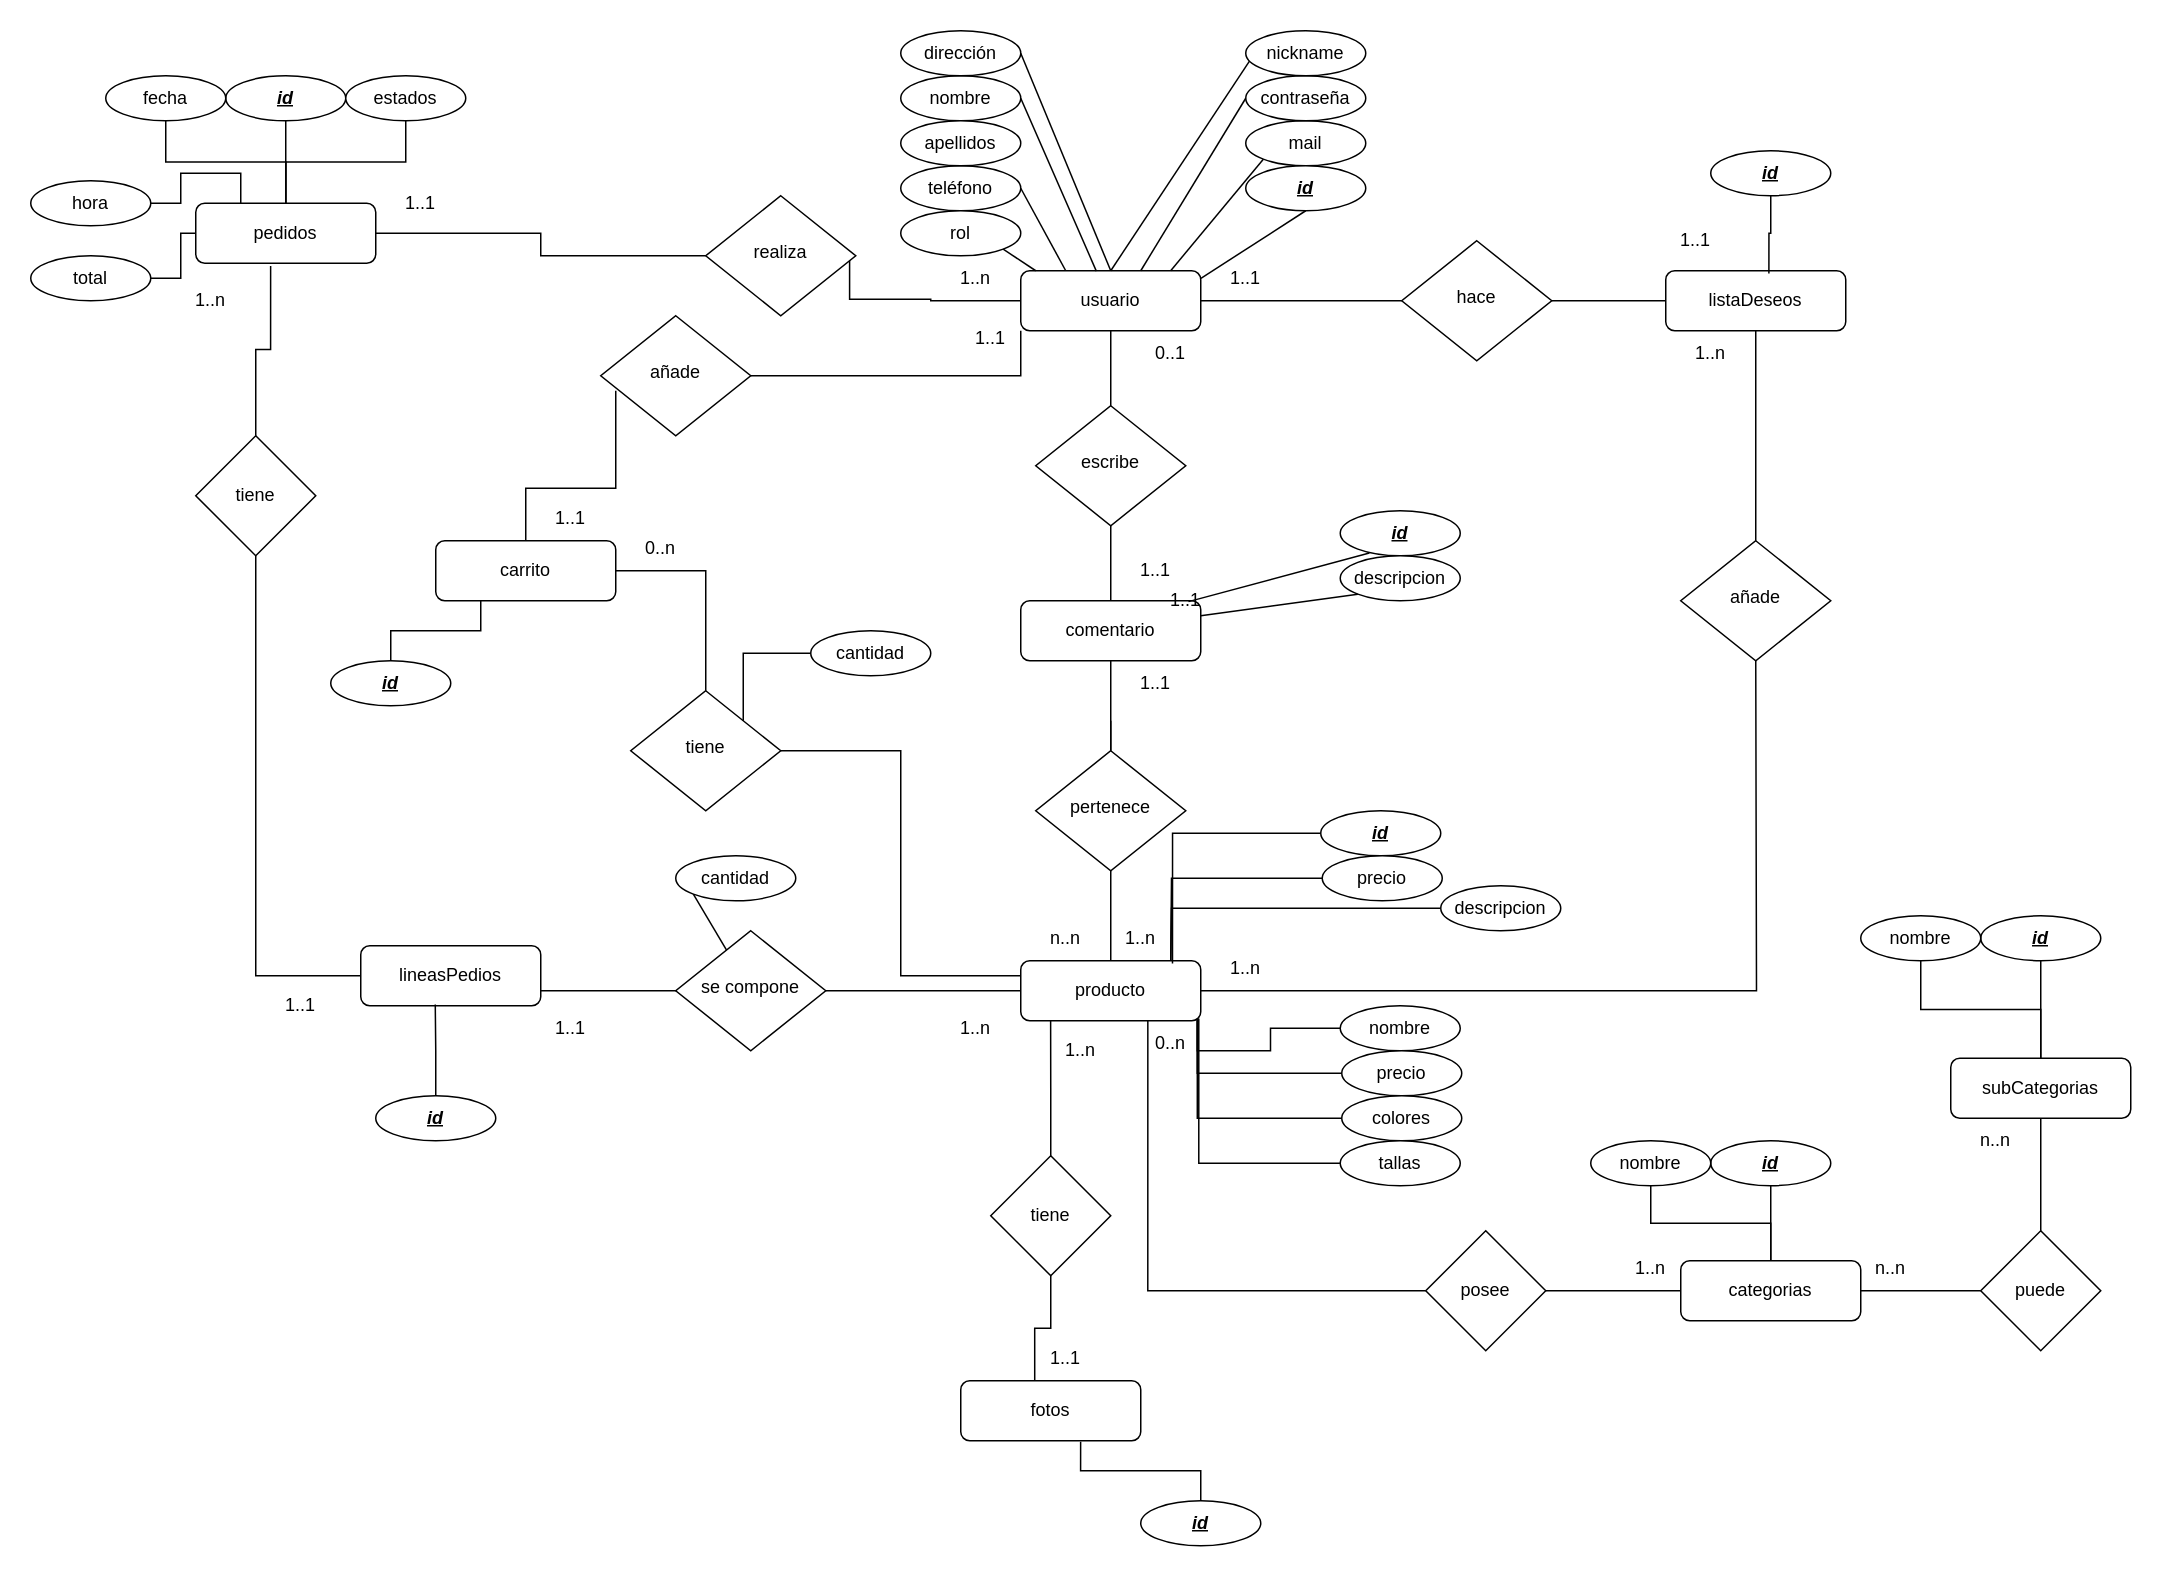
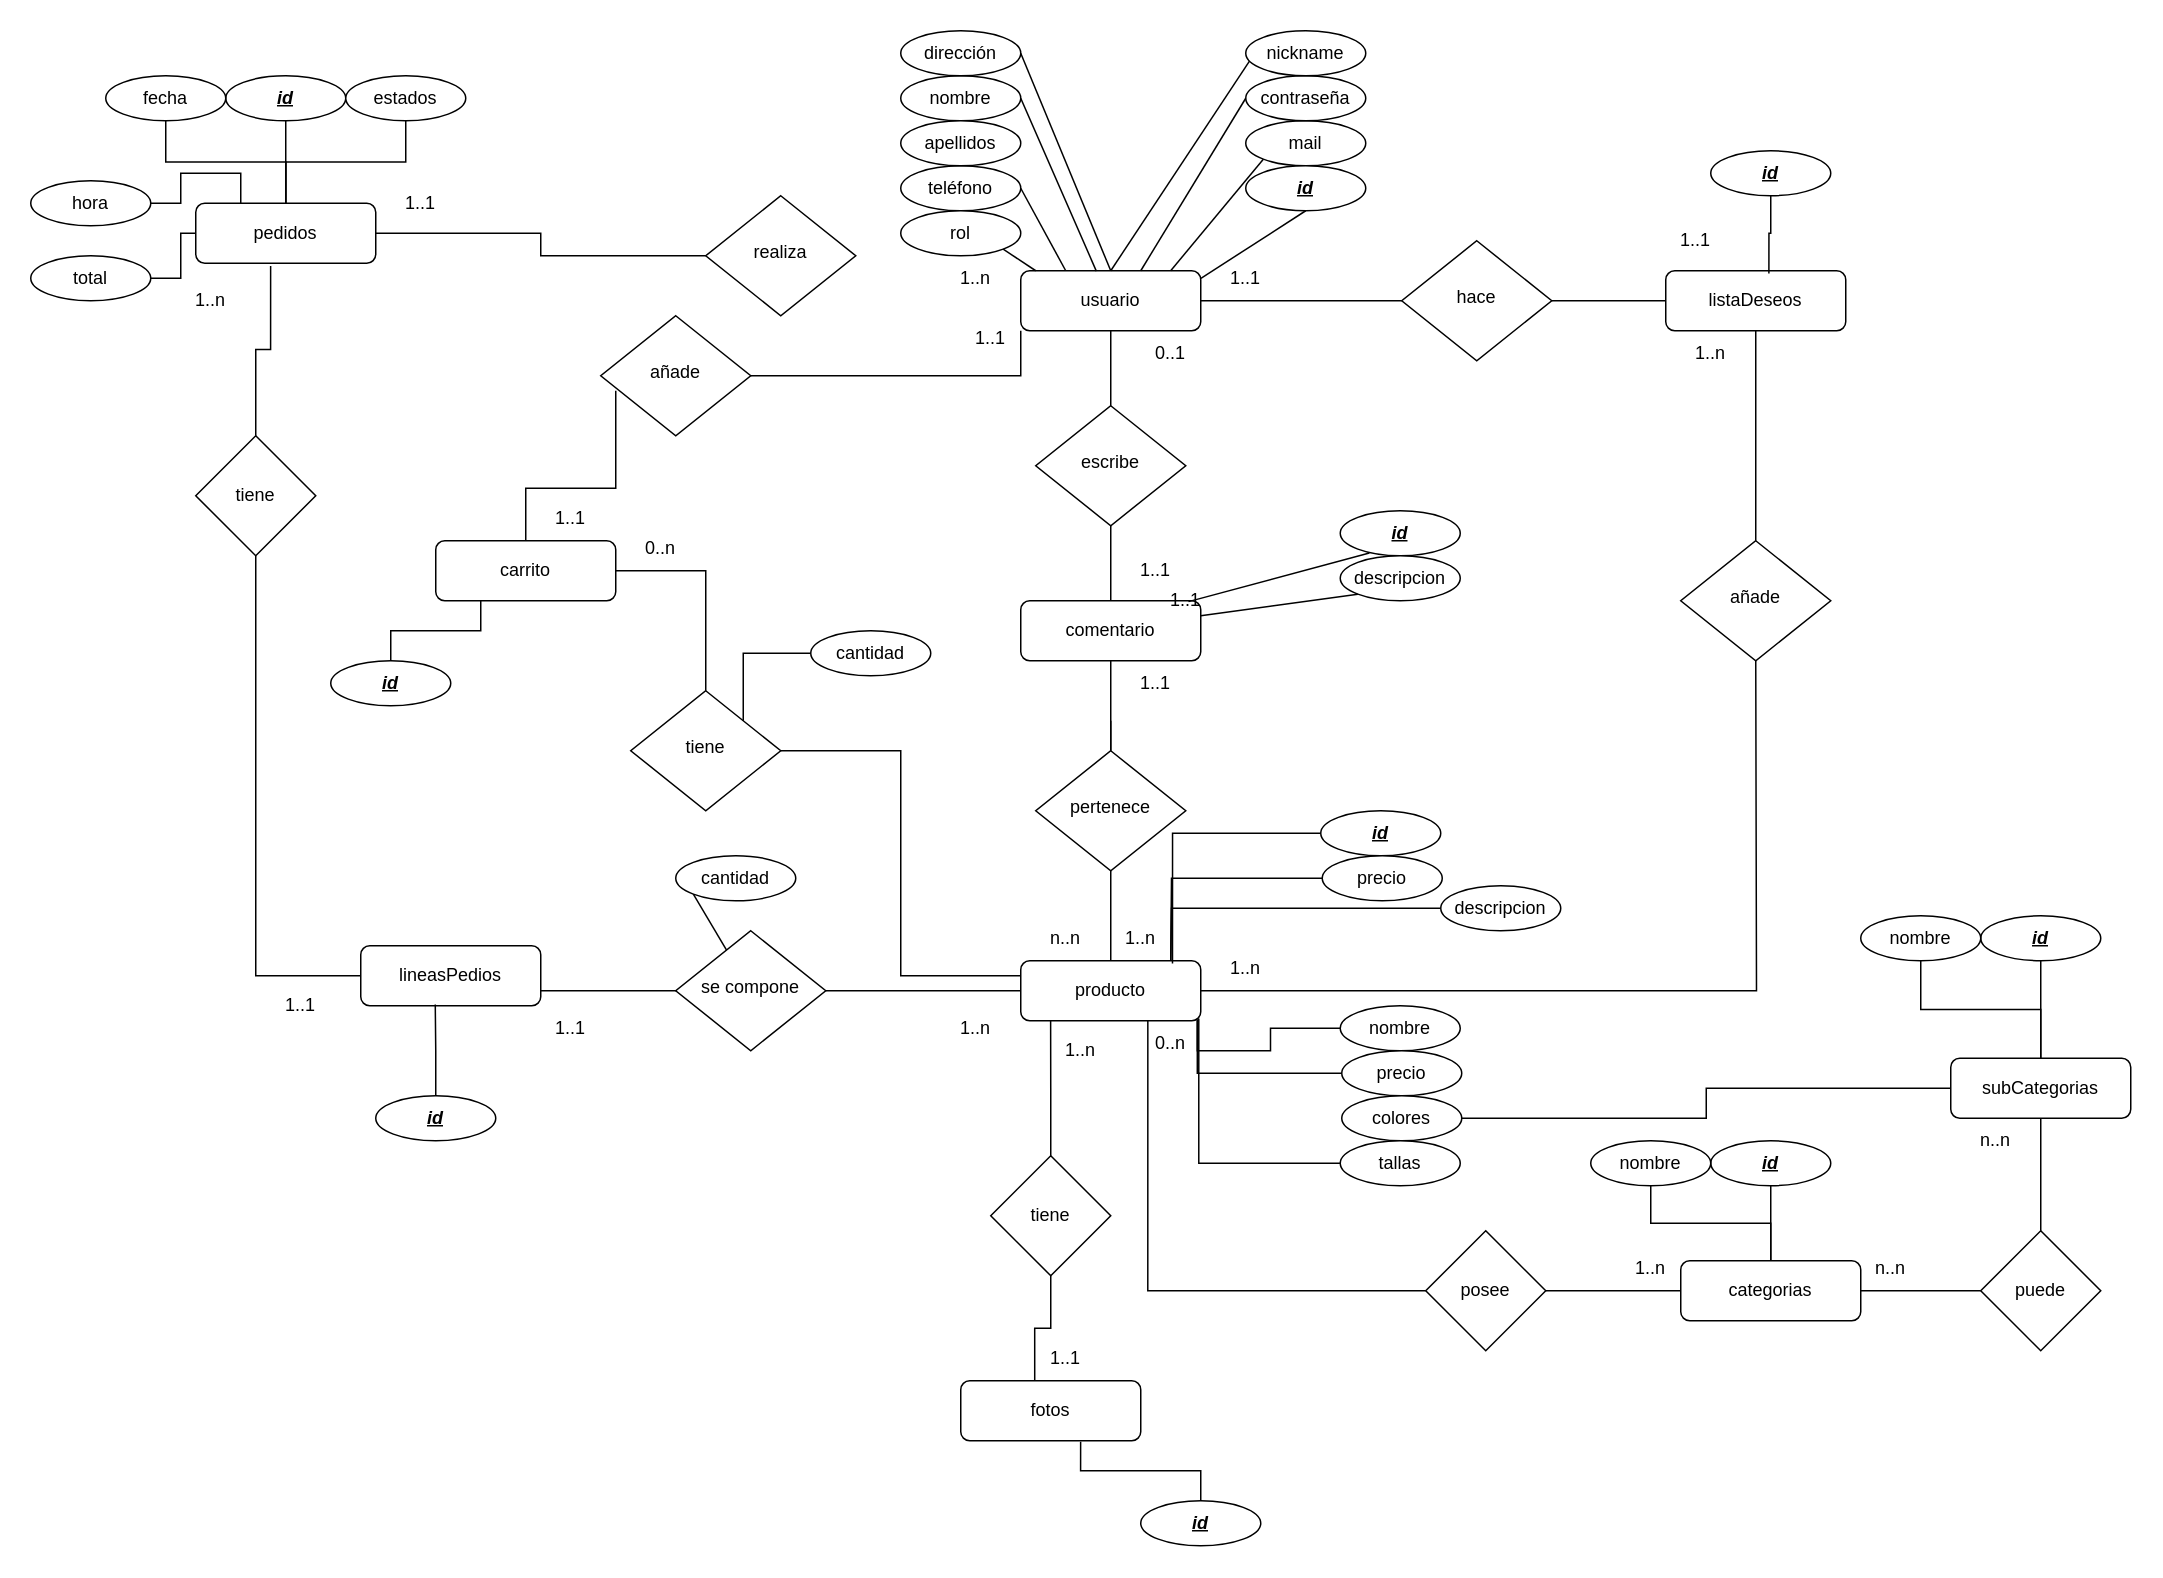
(917, 299) -> none
(1272, 1118) -> (1706, 1103)
